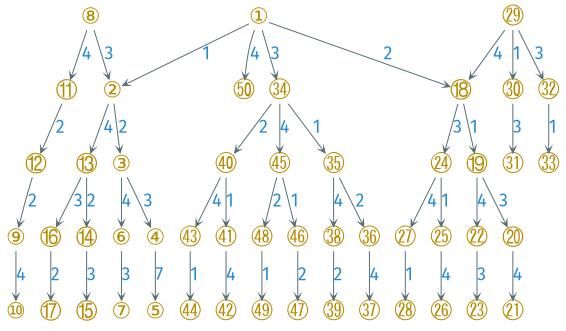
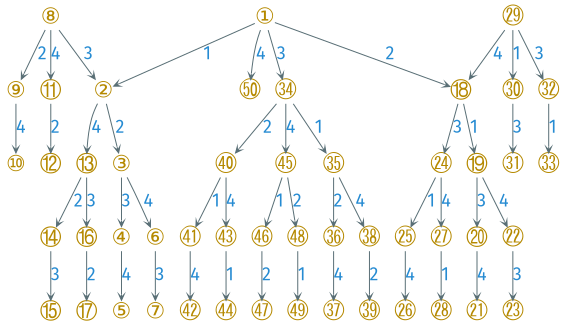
(26, 199) -> (34, 52)
(160, 276) -> (126, 276)
